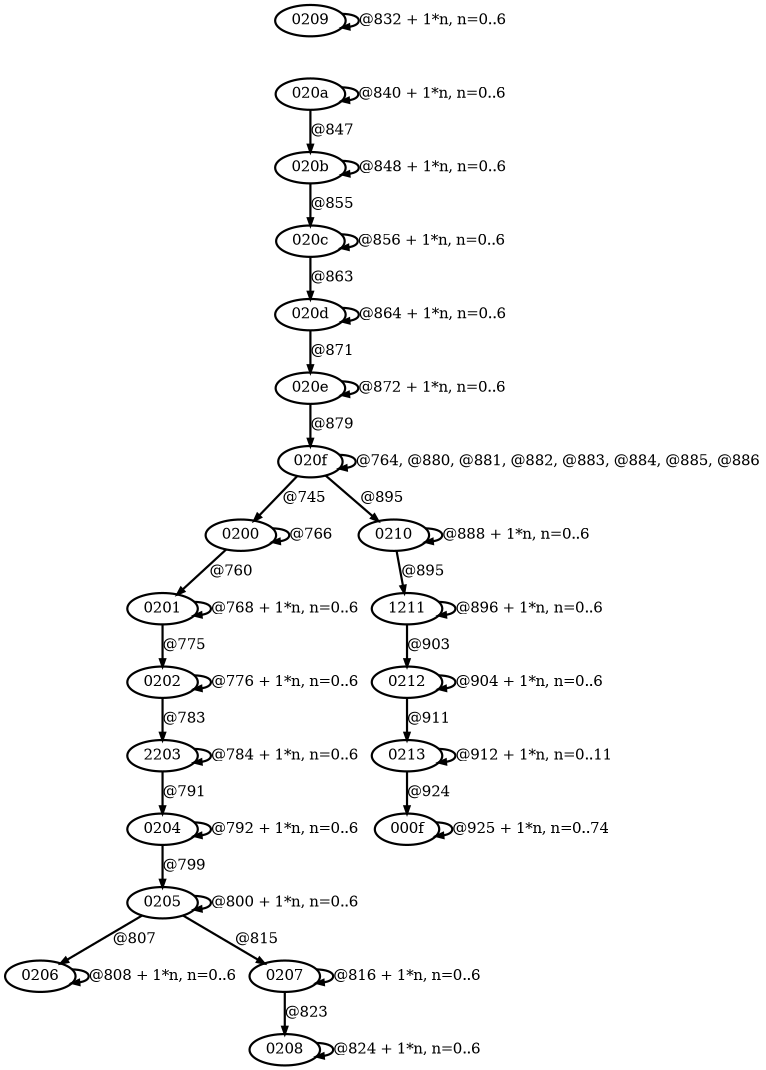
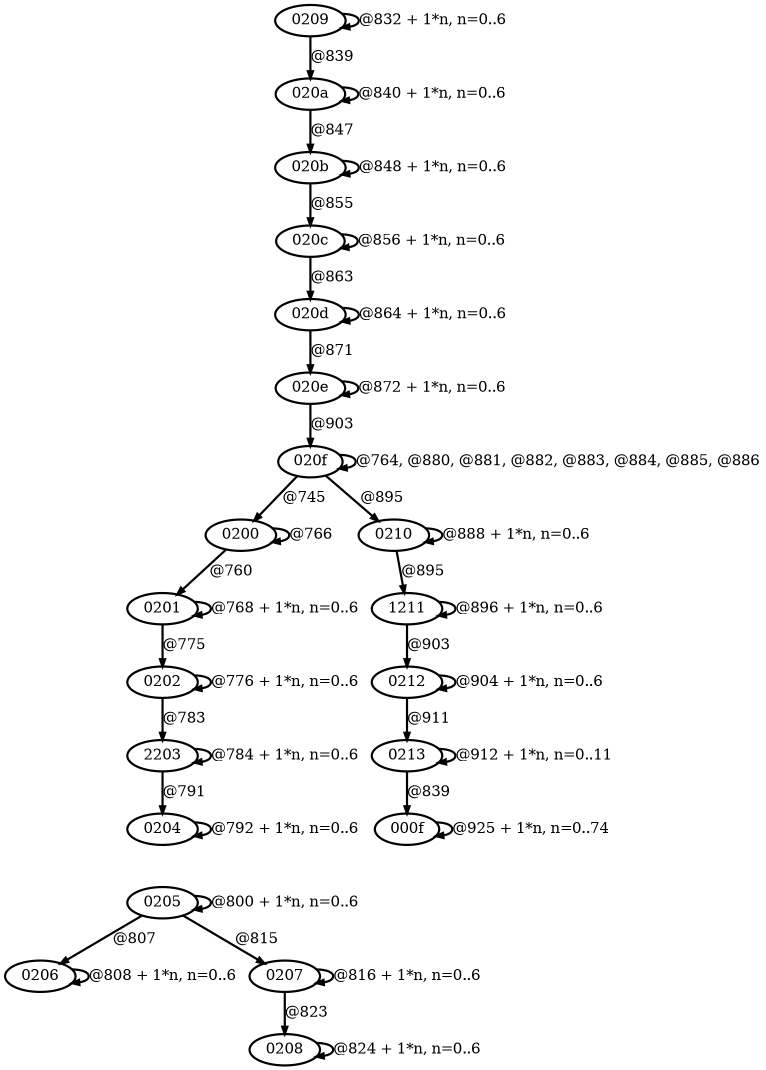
none -> (310, 54)
(332, 425) -> (332, 425)
(429, 792) -> (429, 792)
(163, 862) -> none
